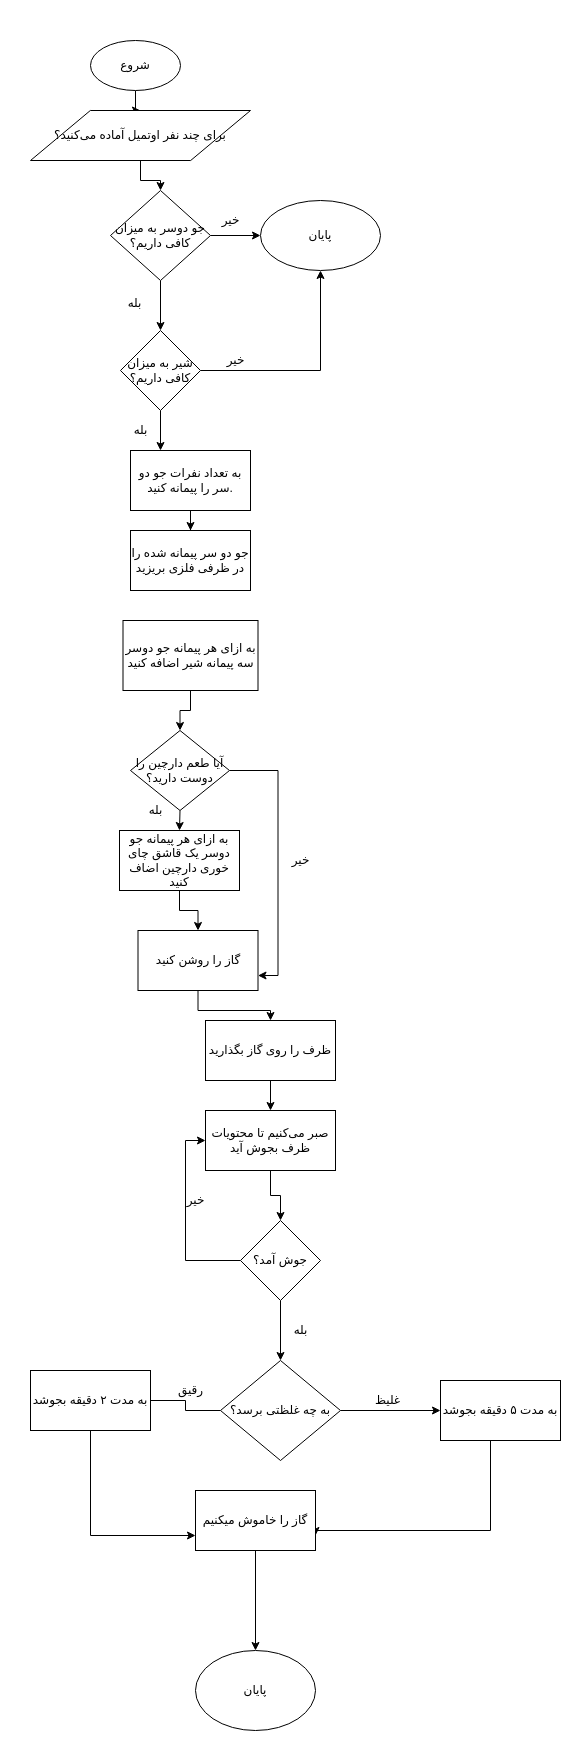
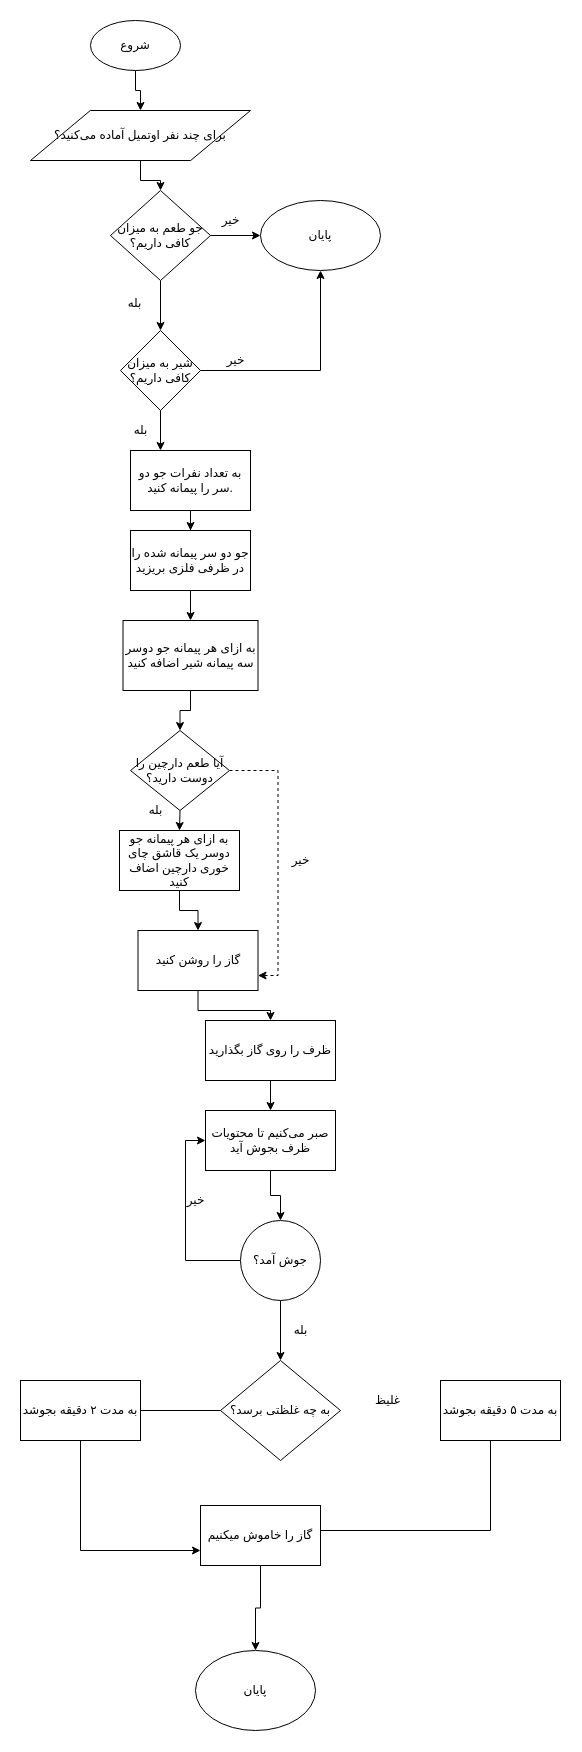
(136, 66) -> (136, 46)
(161, 236) -> (161, 236)
none -> (191, 610)
(278, 855) -> (278, 855)
(281, 1261) -> (281, 1261)
(191, 1391) -> none
(91, 1401) -> (81, 1411)
(387, 1411) -> none
(256, 1521) -> (261, 1536)
